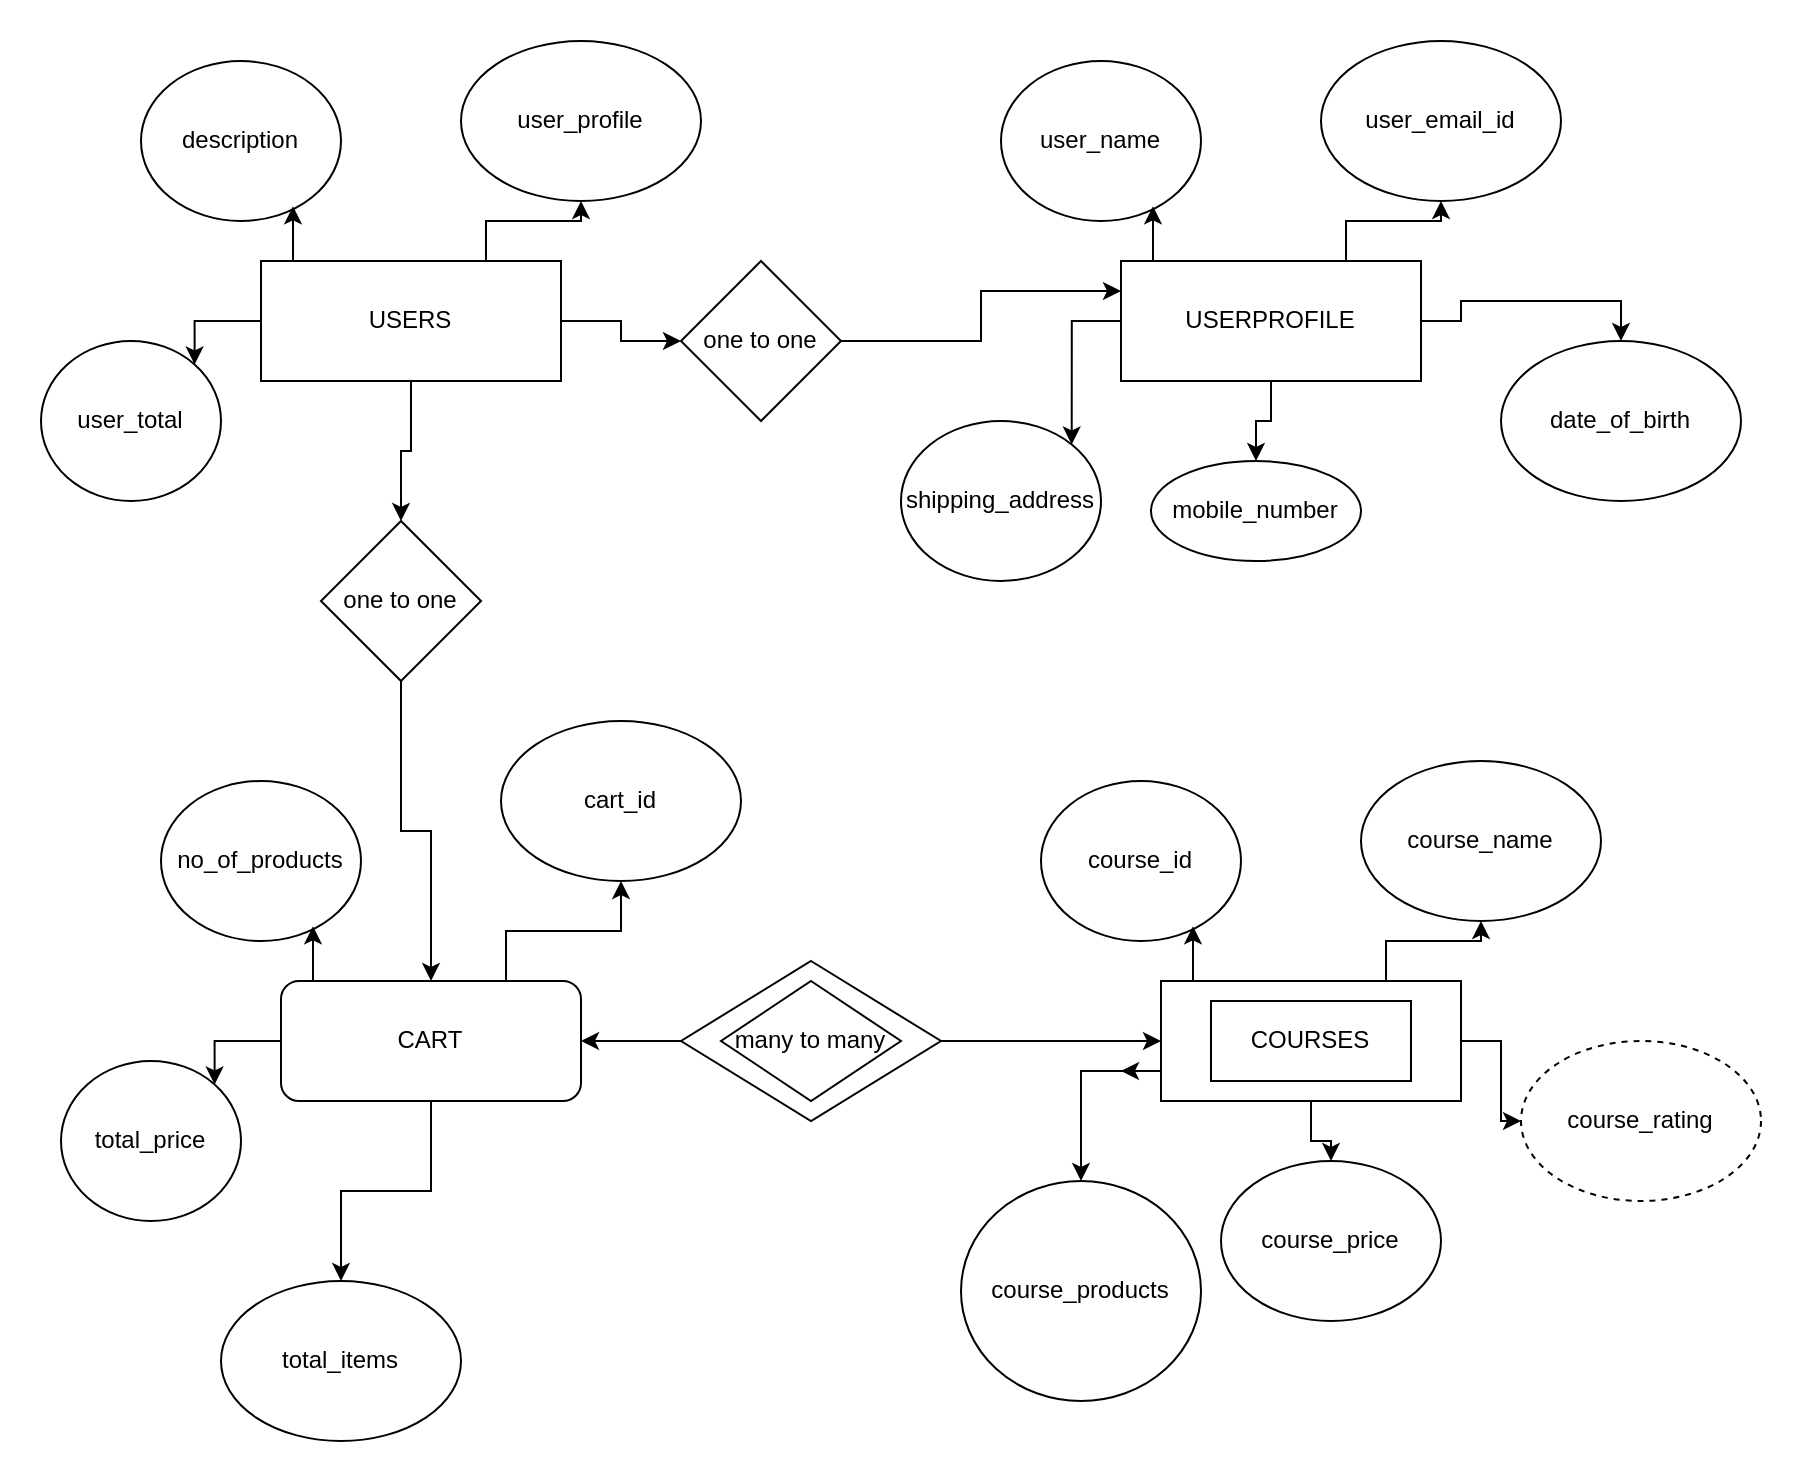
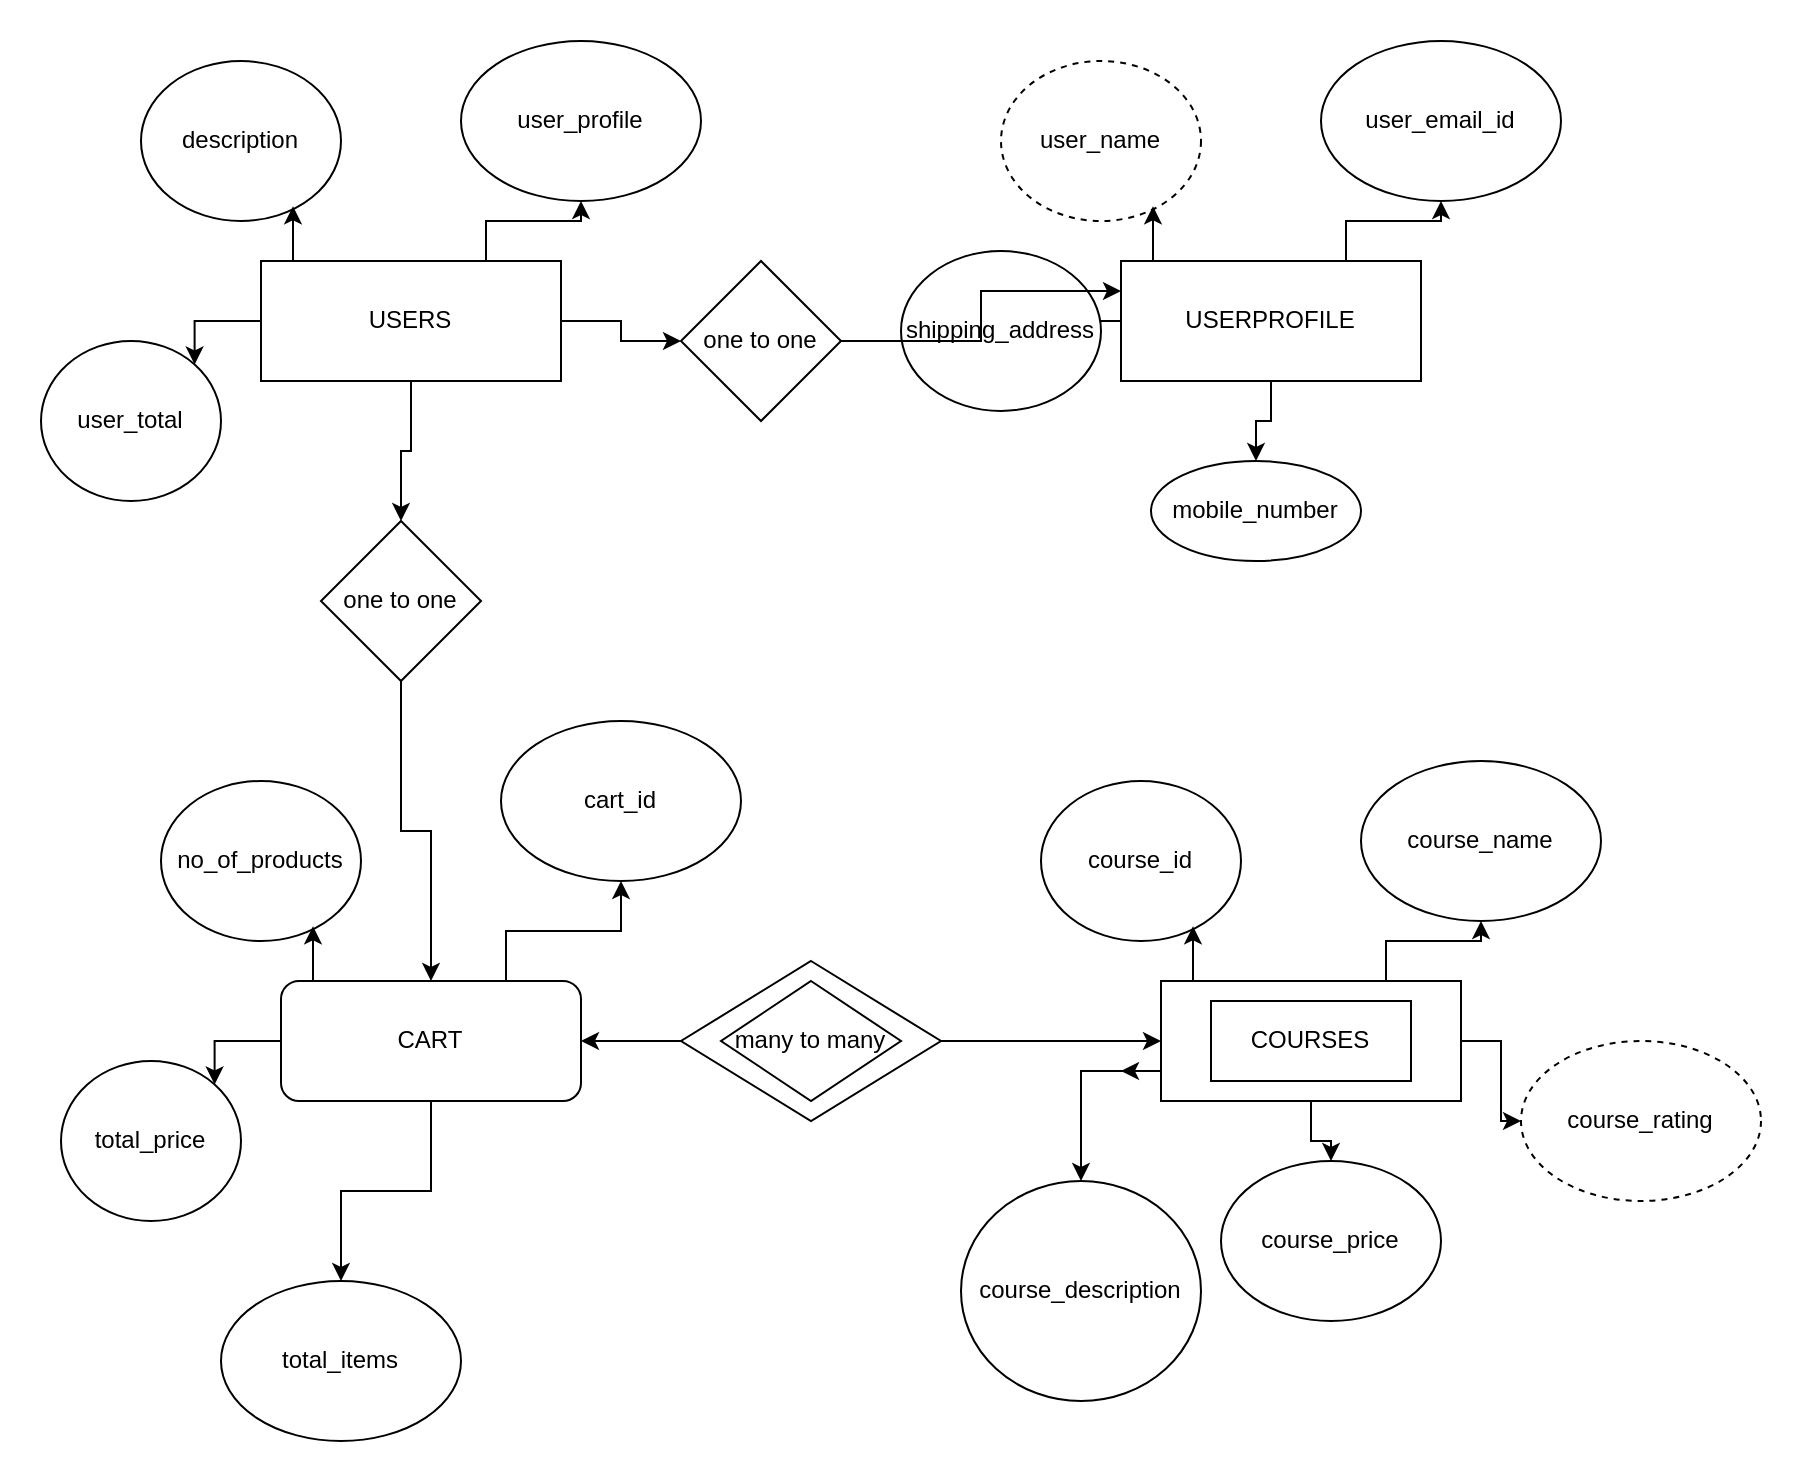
(1101, 141) -> (1101, 141)
(1524, 301) -> none
(1621, 421) -> none
(1001, 501) -> (1001, 331)
(1081, 1291) -> (1081, 1291)
